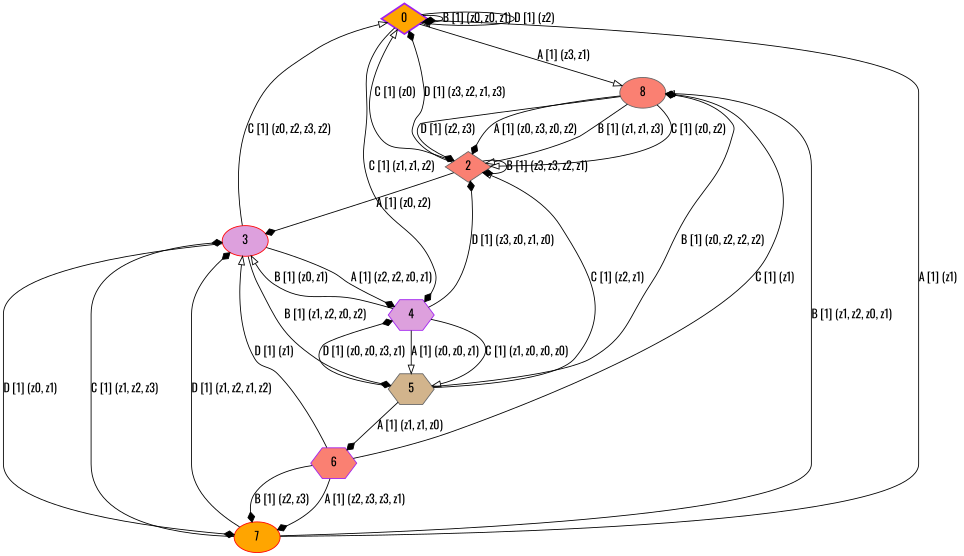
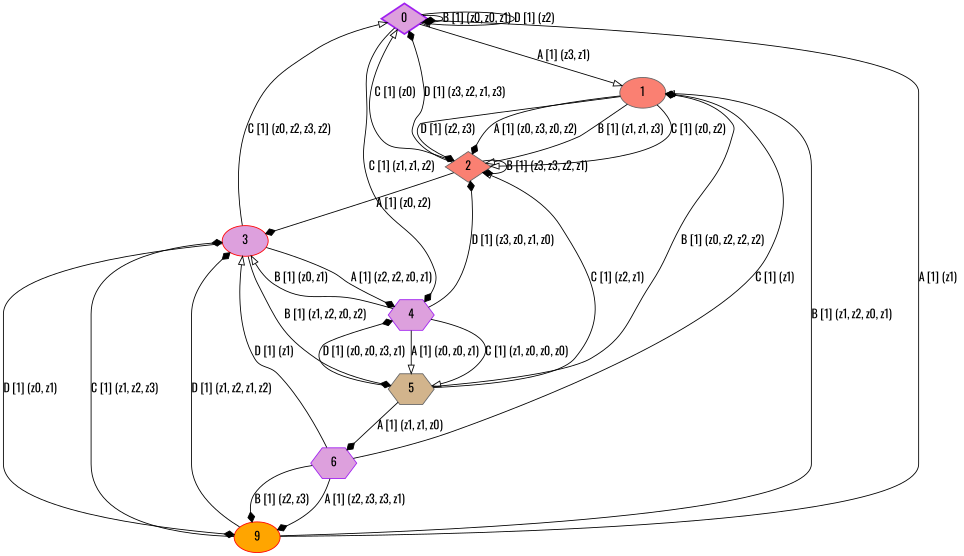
(404, 19) -> (404, 19)
(643, 93) -> (643, 93)
(334, 463) -> (334, 463)
(257, 537) -> (257, 537)
